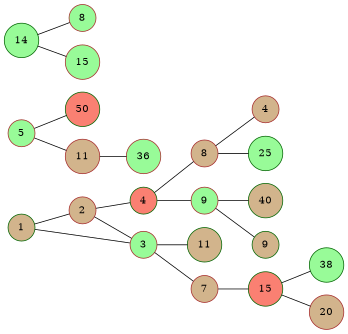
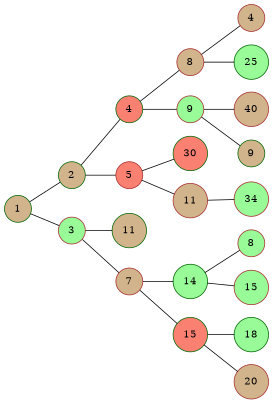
(83, 109) -> (190, 153)
(22, 133) -> (129, 175)
(144, 156) -> (251, 199)
(266, 201) -> (251, 109)
(83, 210) -> (72, 175)
(113, 228) -> (101, 175)
(327, 265) -> (251, 335)
none -> (158, 281)
